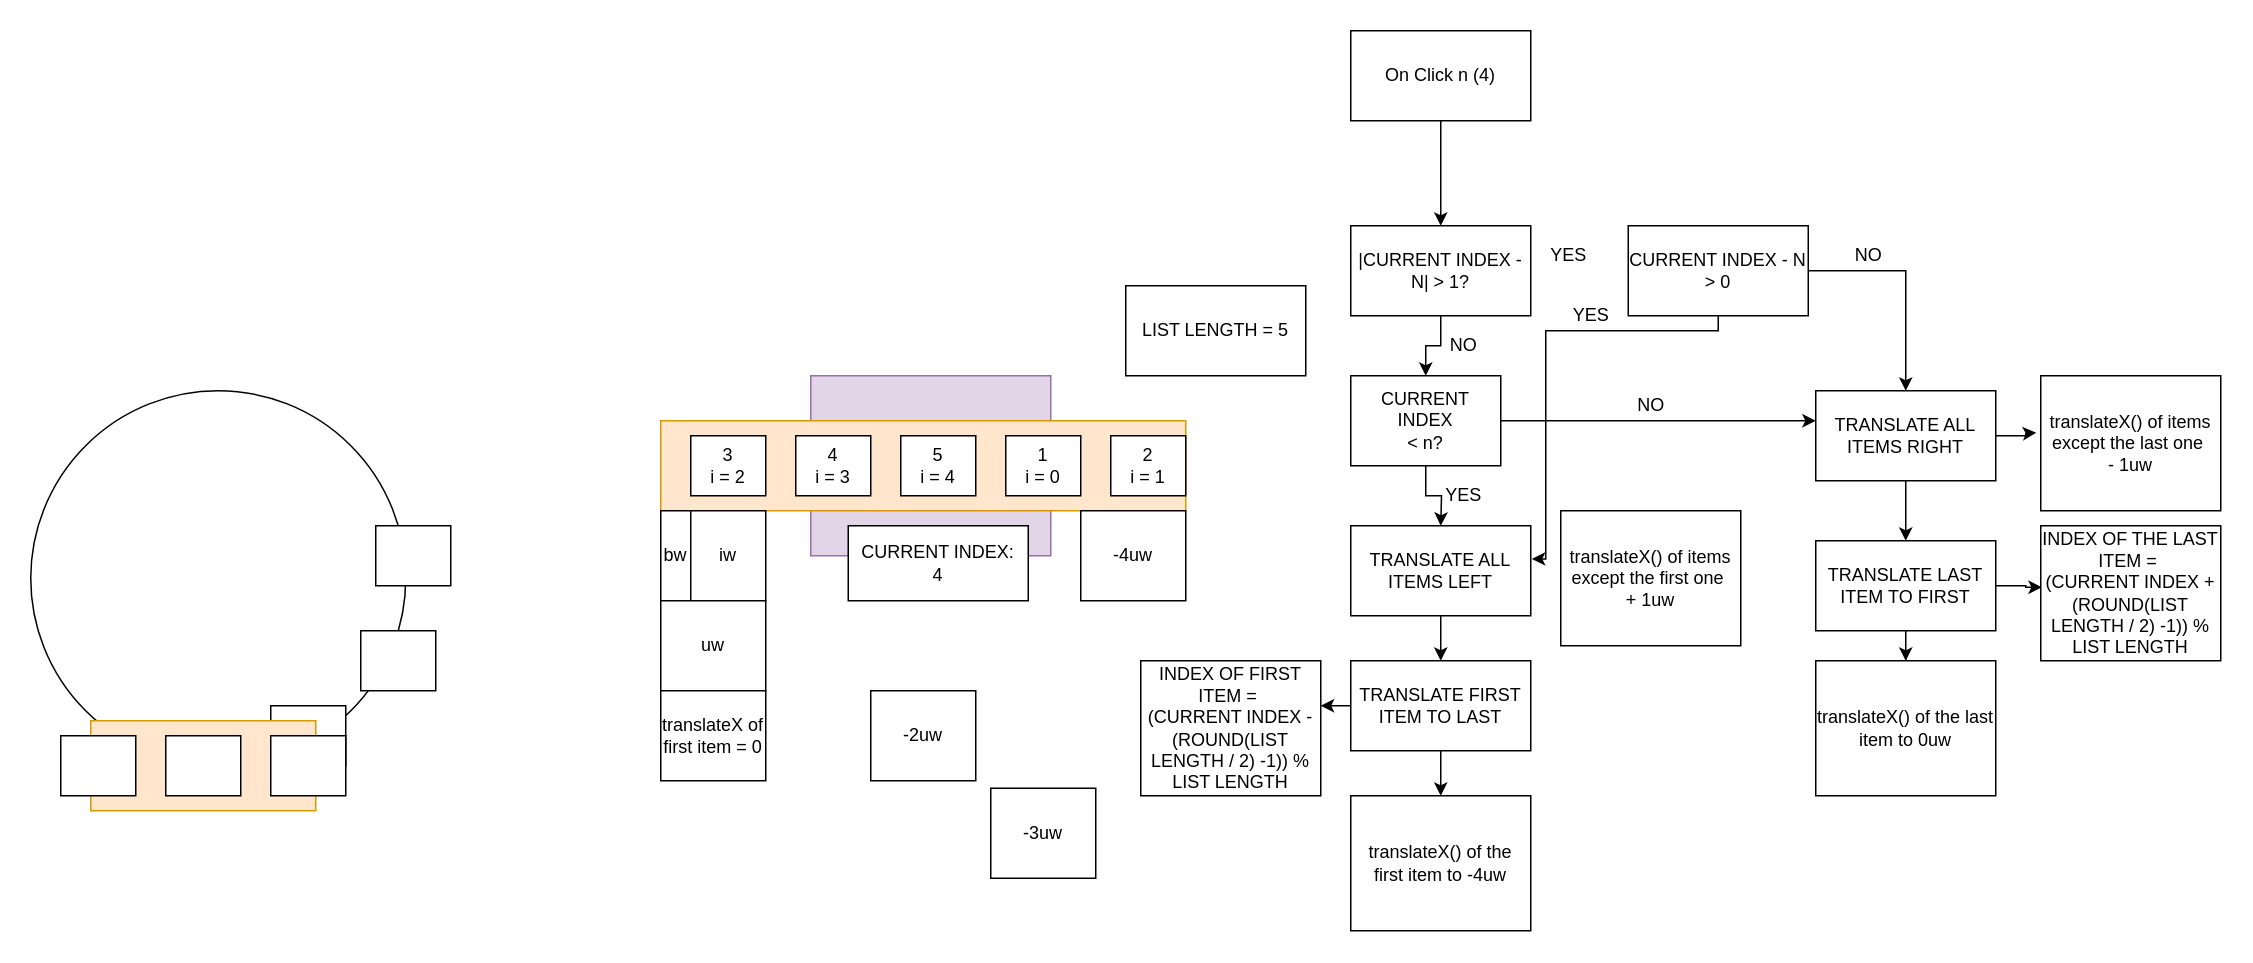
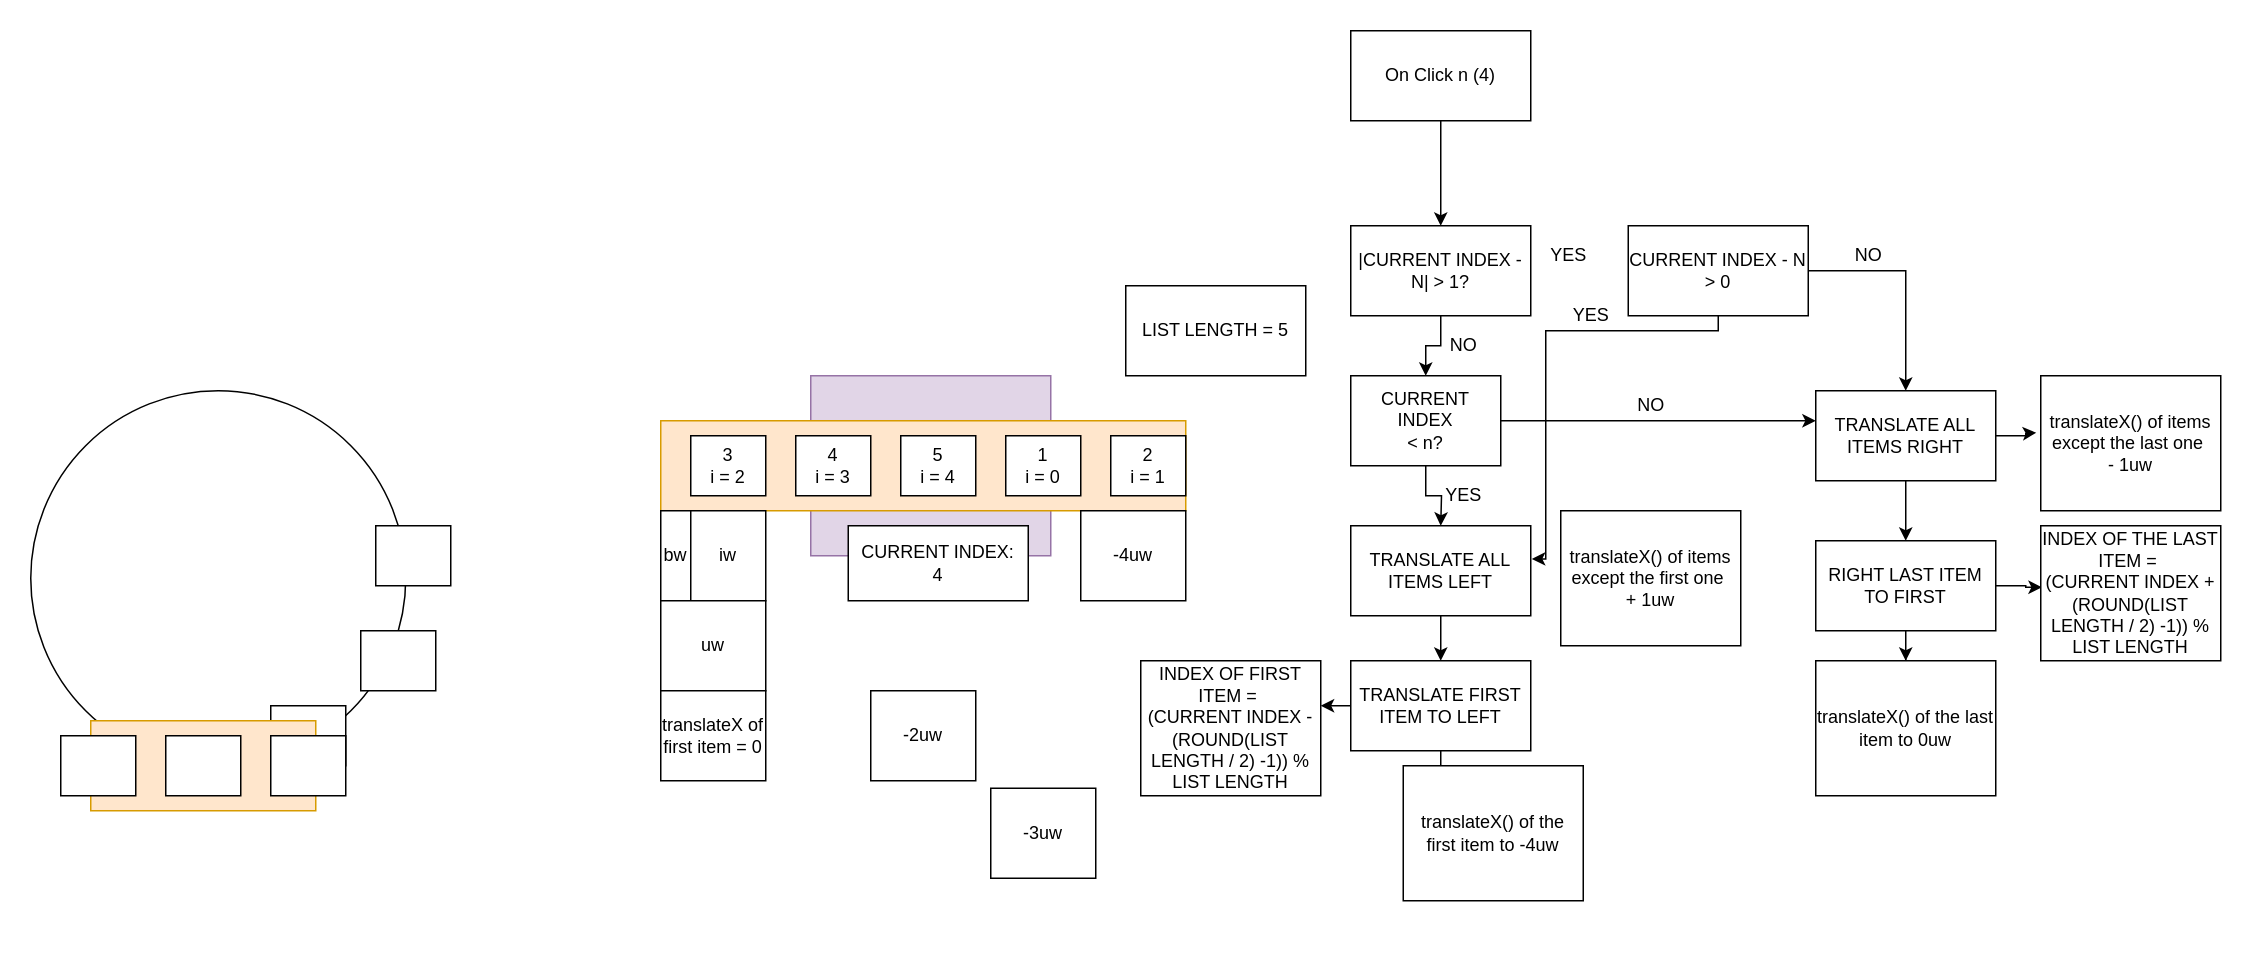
(1906, 586) -> (1906, 586)
(1441, 706) -> (1441, 706)
(1441, 863) -> (1493, 833)
